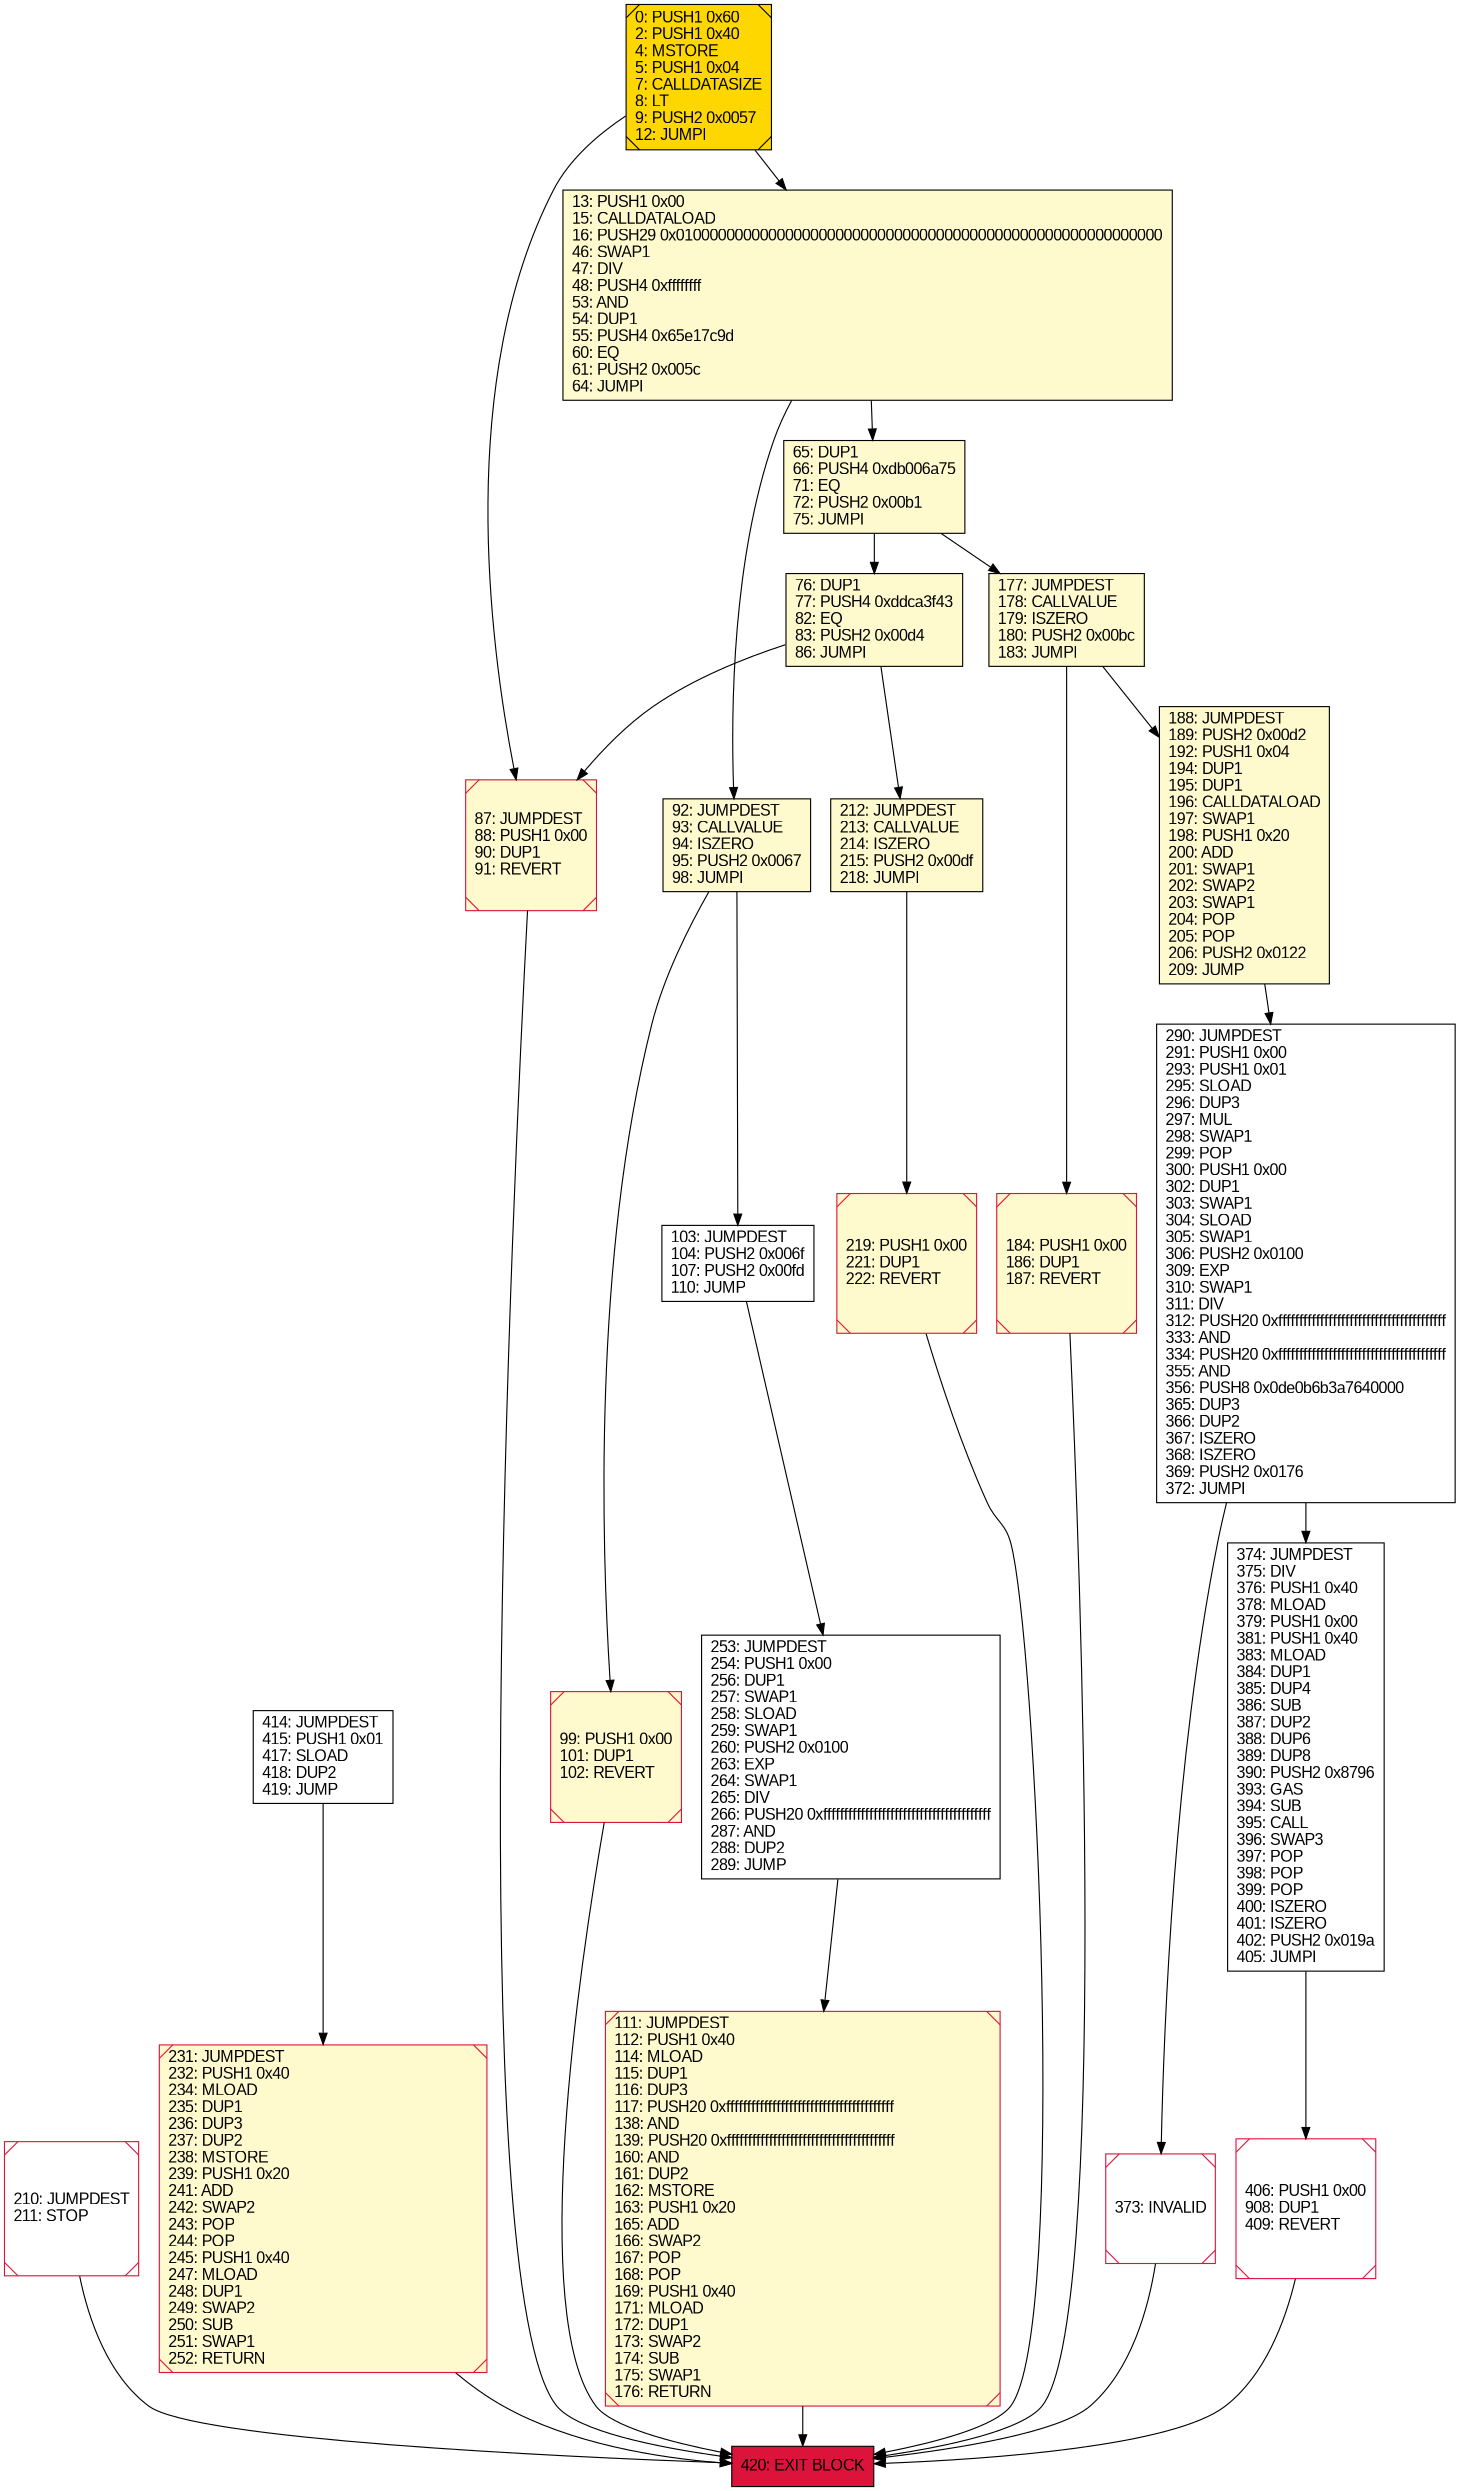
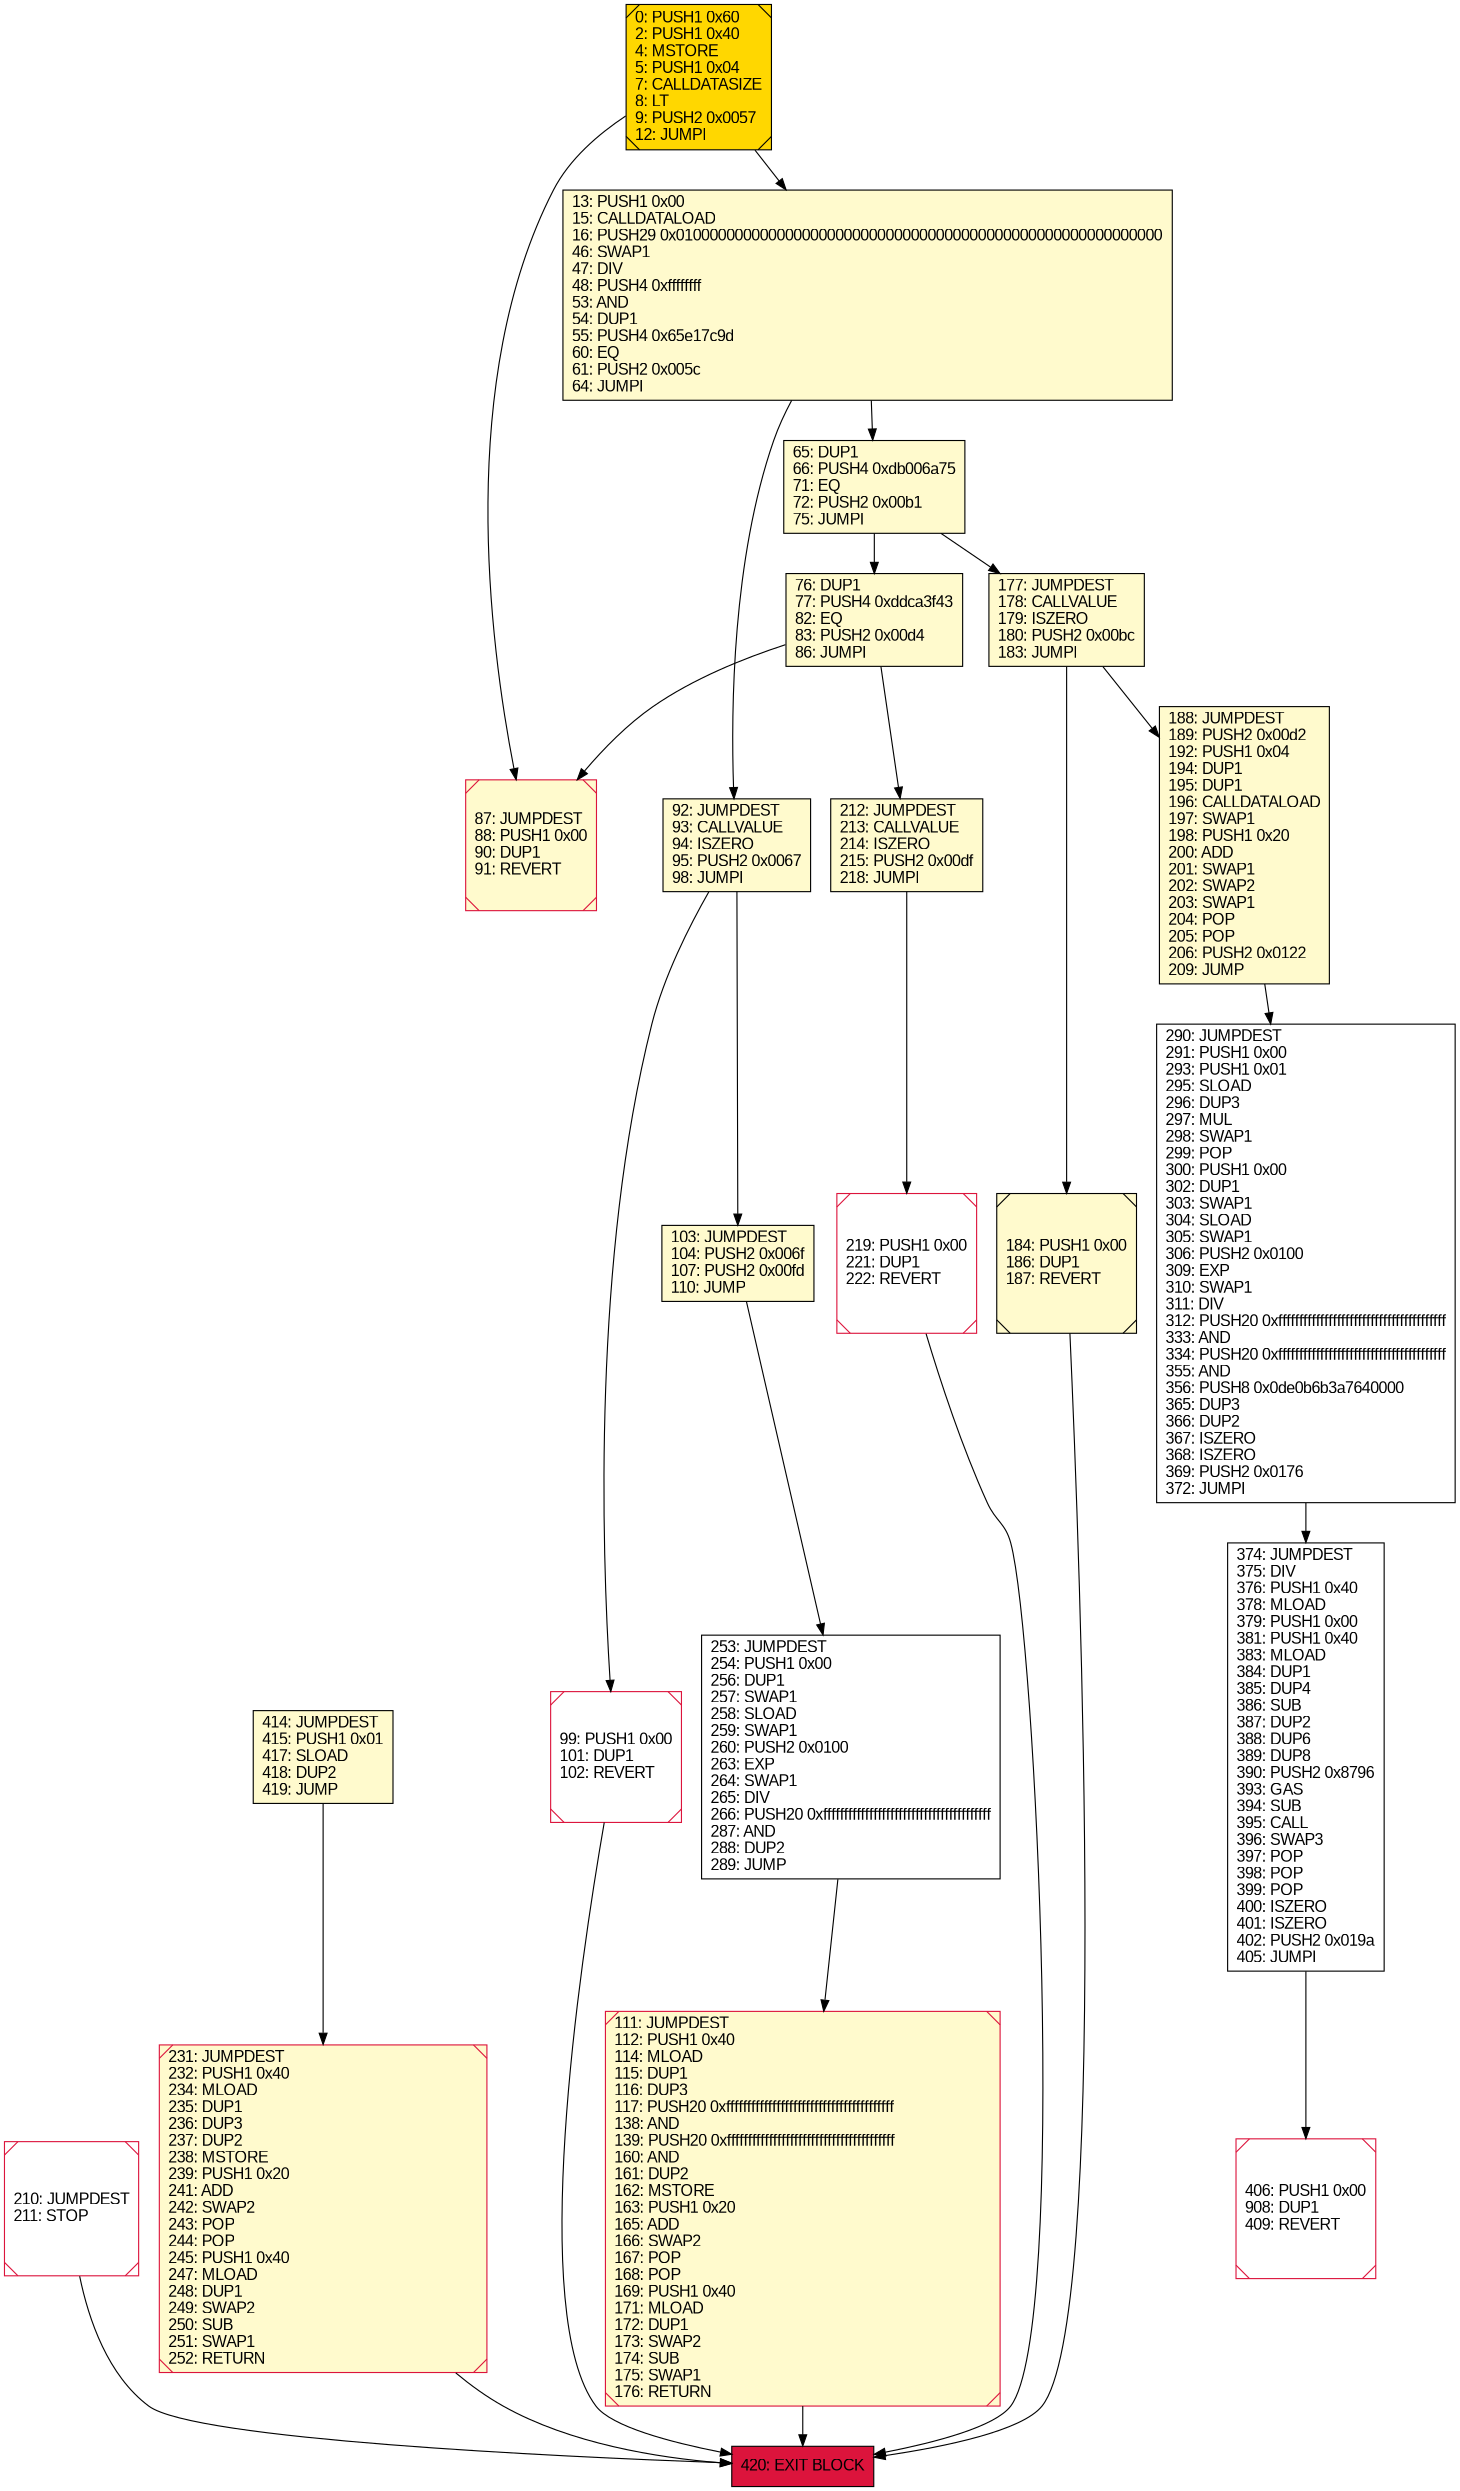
(738, 1263) -> (738, 1263)
(907, 1263) -> (907, 1263)
(1067, 1263) -> (1067, 1263)
(501, 1748) -> none
(323, 1757) -> (323, 1757)
(616, 1757) -> (616, 1757)
(1161, 2209) -> none
(1132, 2439) -> none
